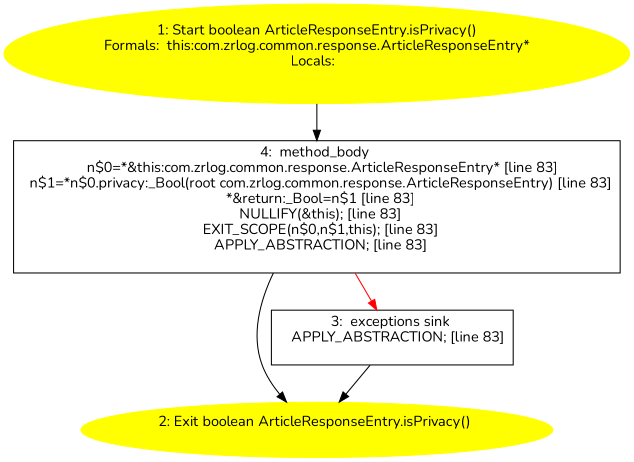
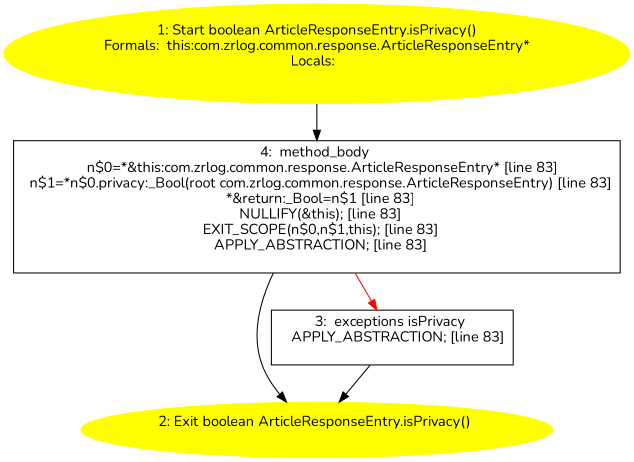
(392, 338) -> (392, 338)
